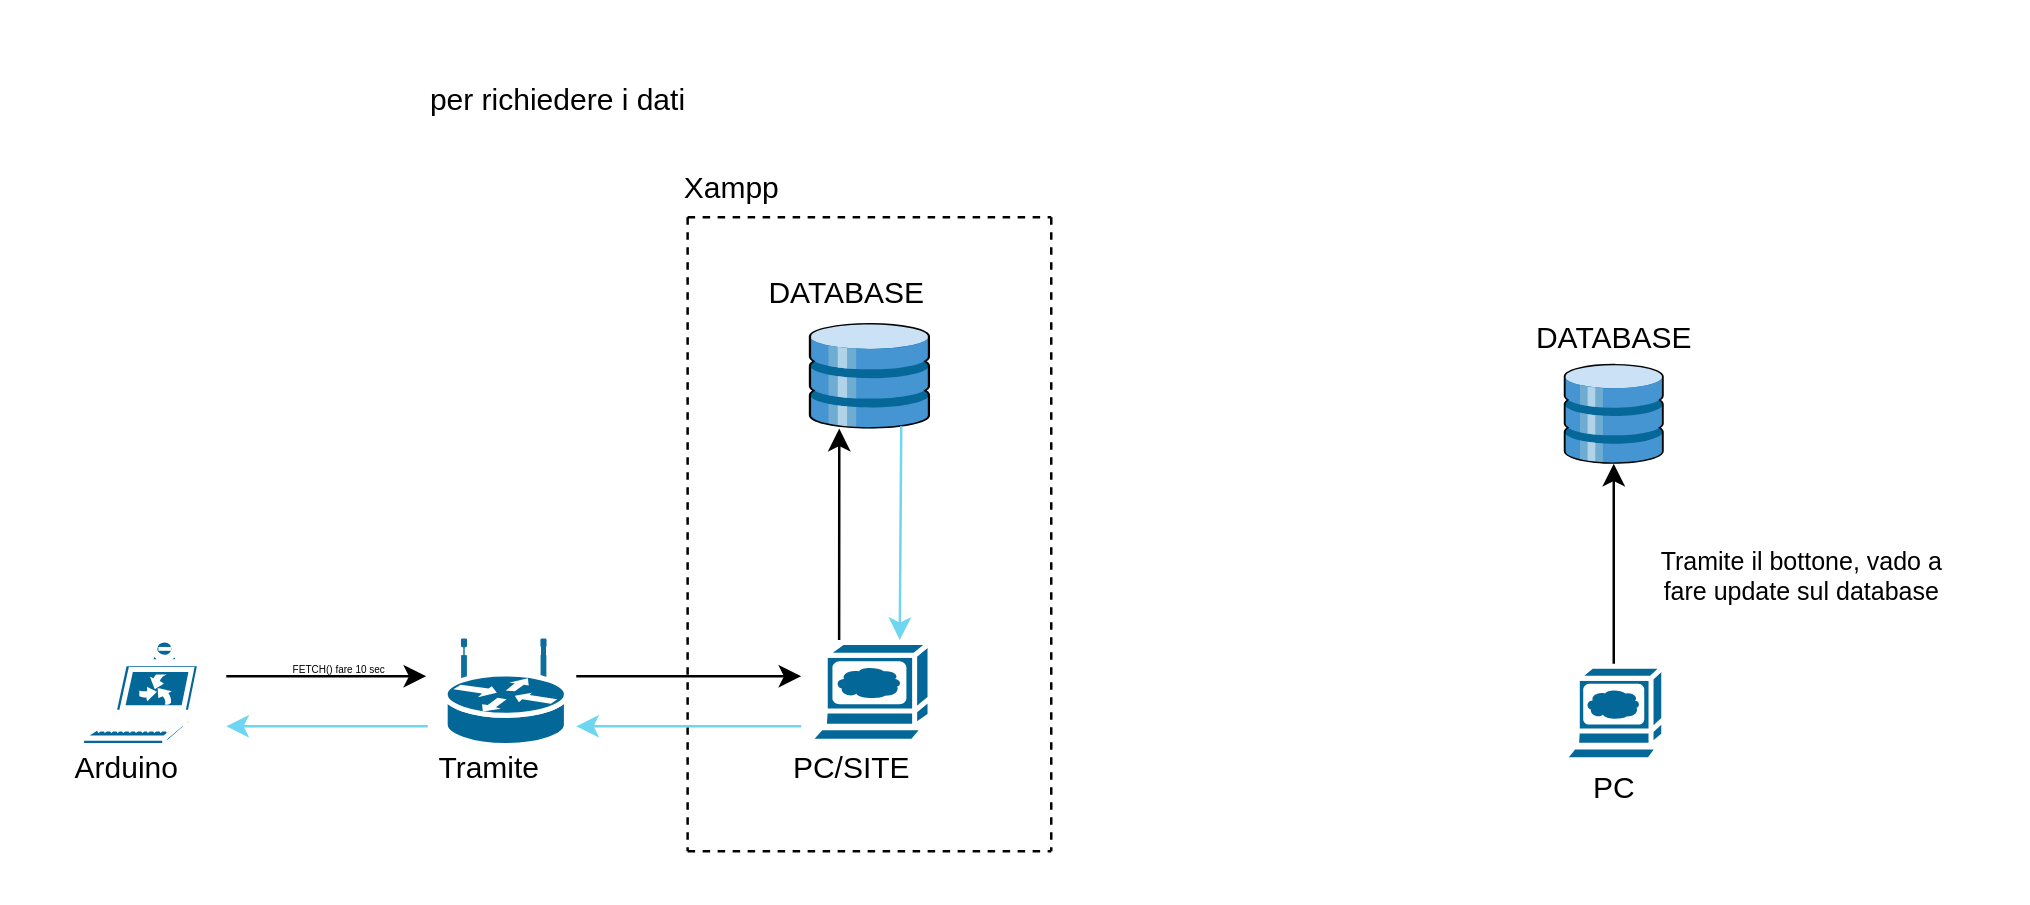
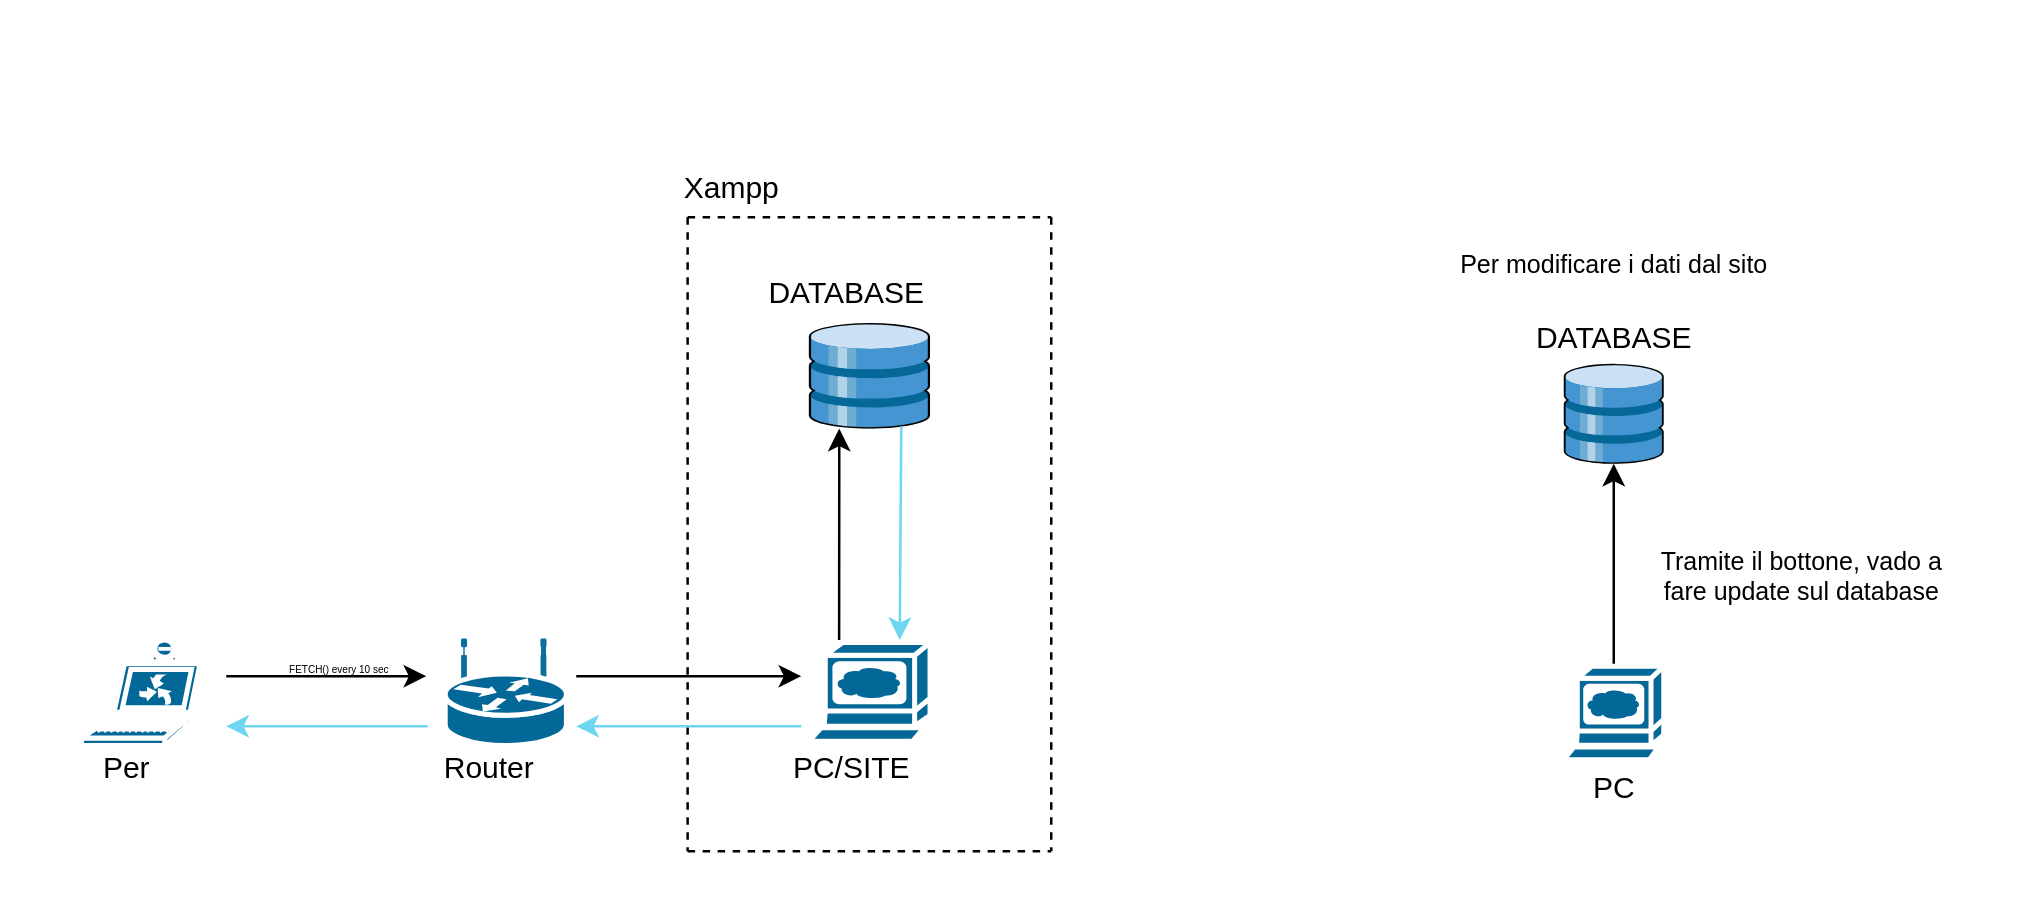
(558, 101) -> none
none -> (1614, 264)
(340, 664) -> (340, 664)
(128, 769) -> (128, 769)
(490, 769) -> (490, 769)
